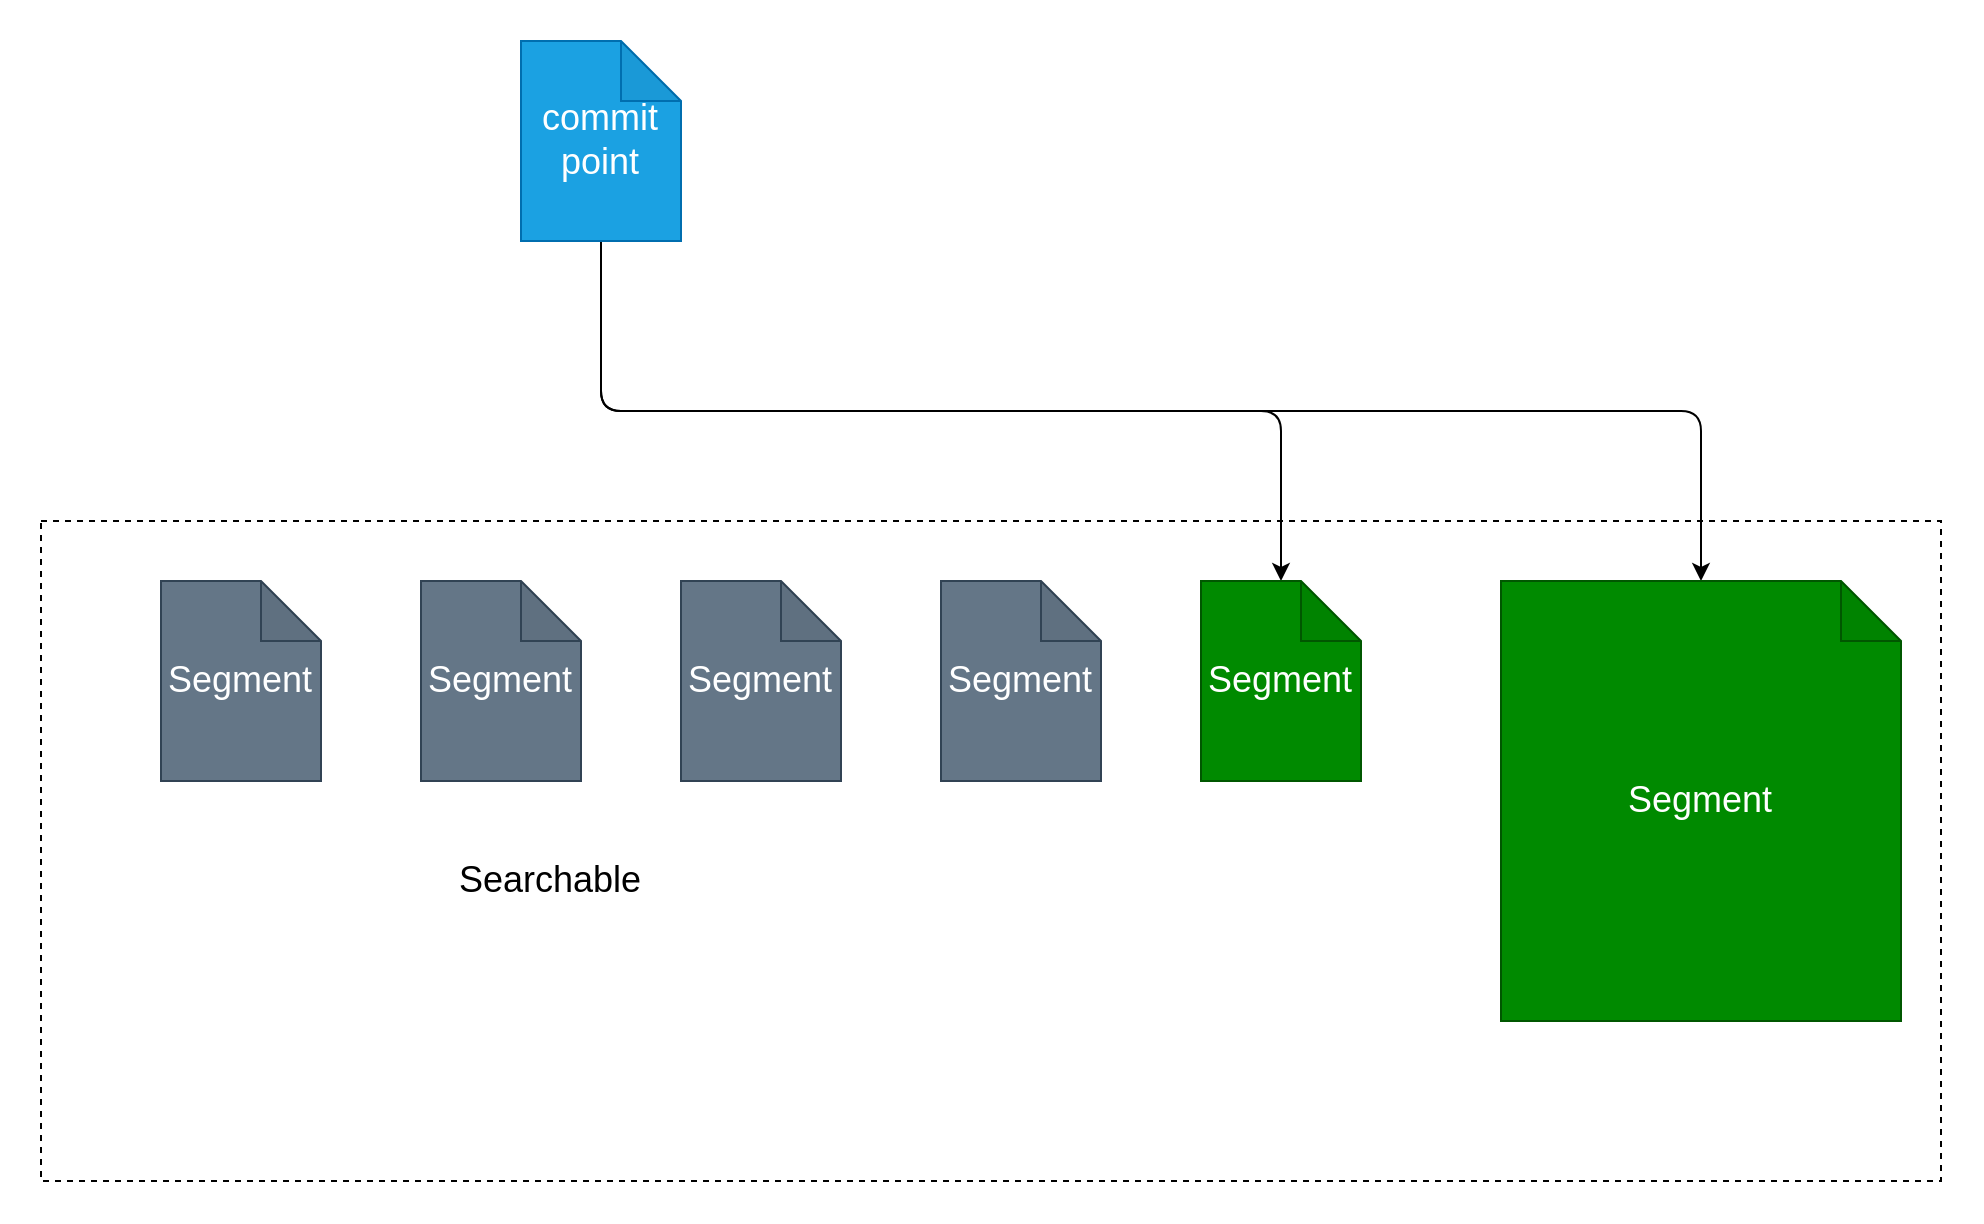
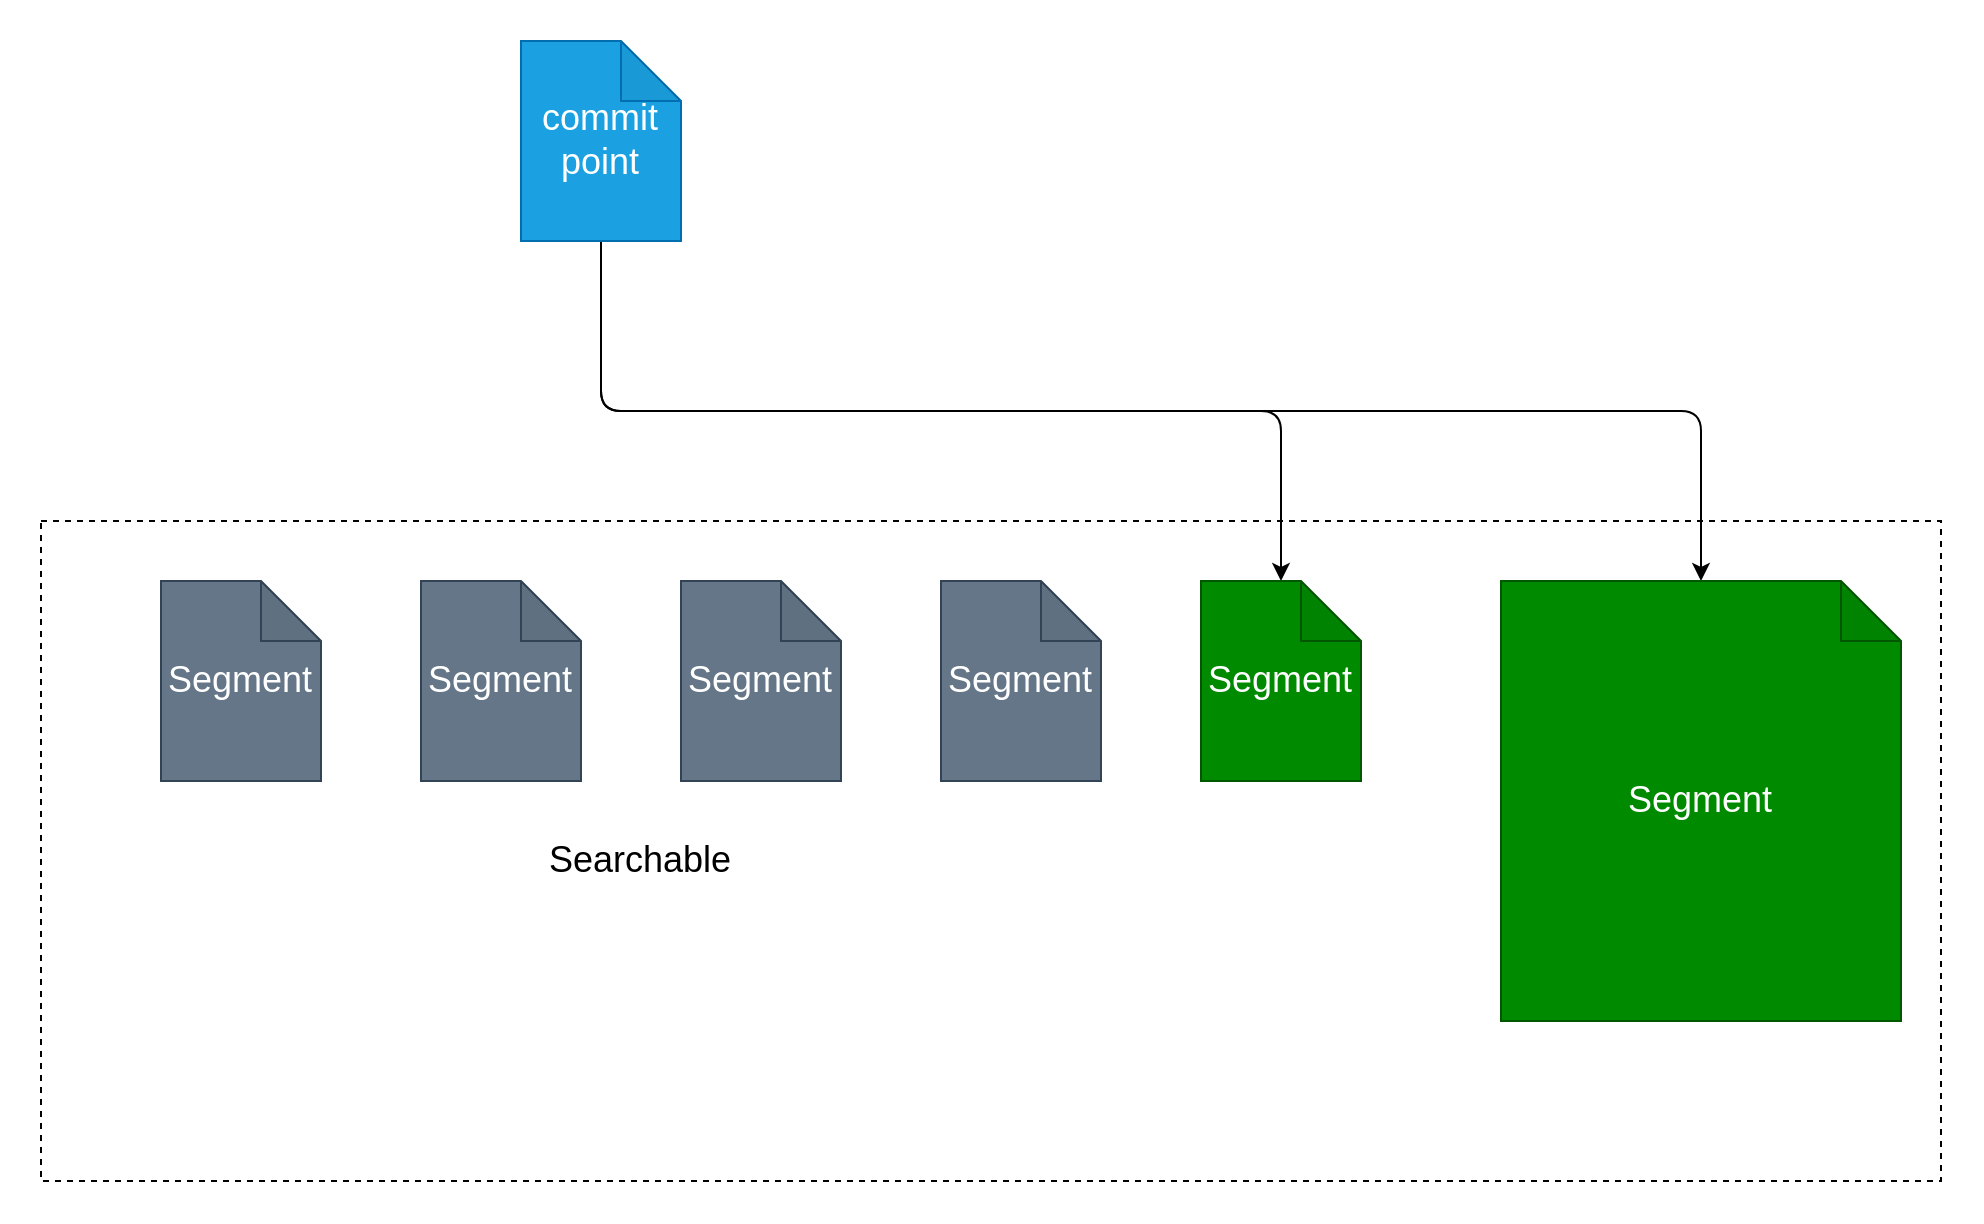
(551, 881) -> (641, 861)
